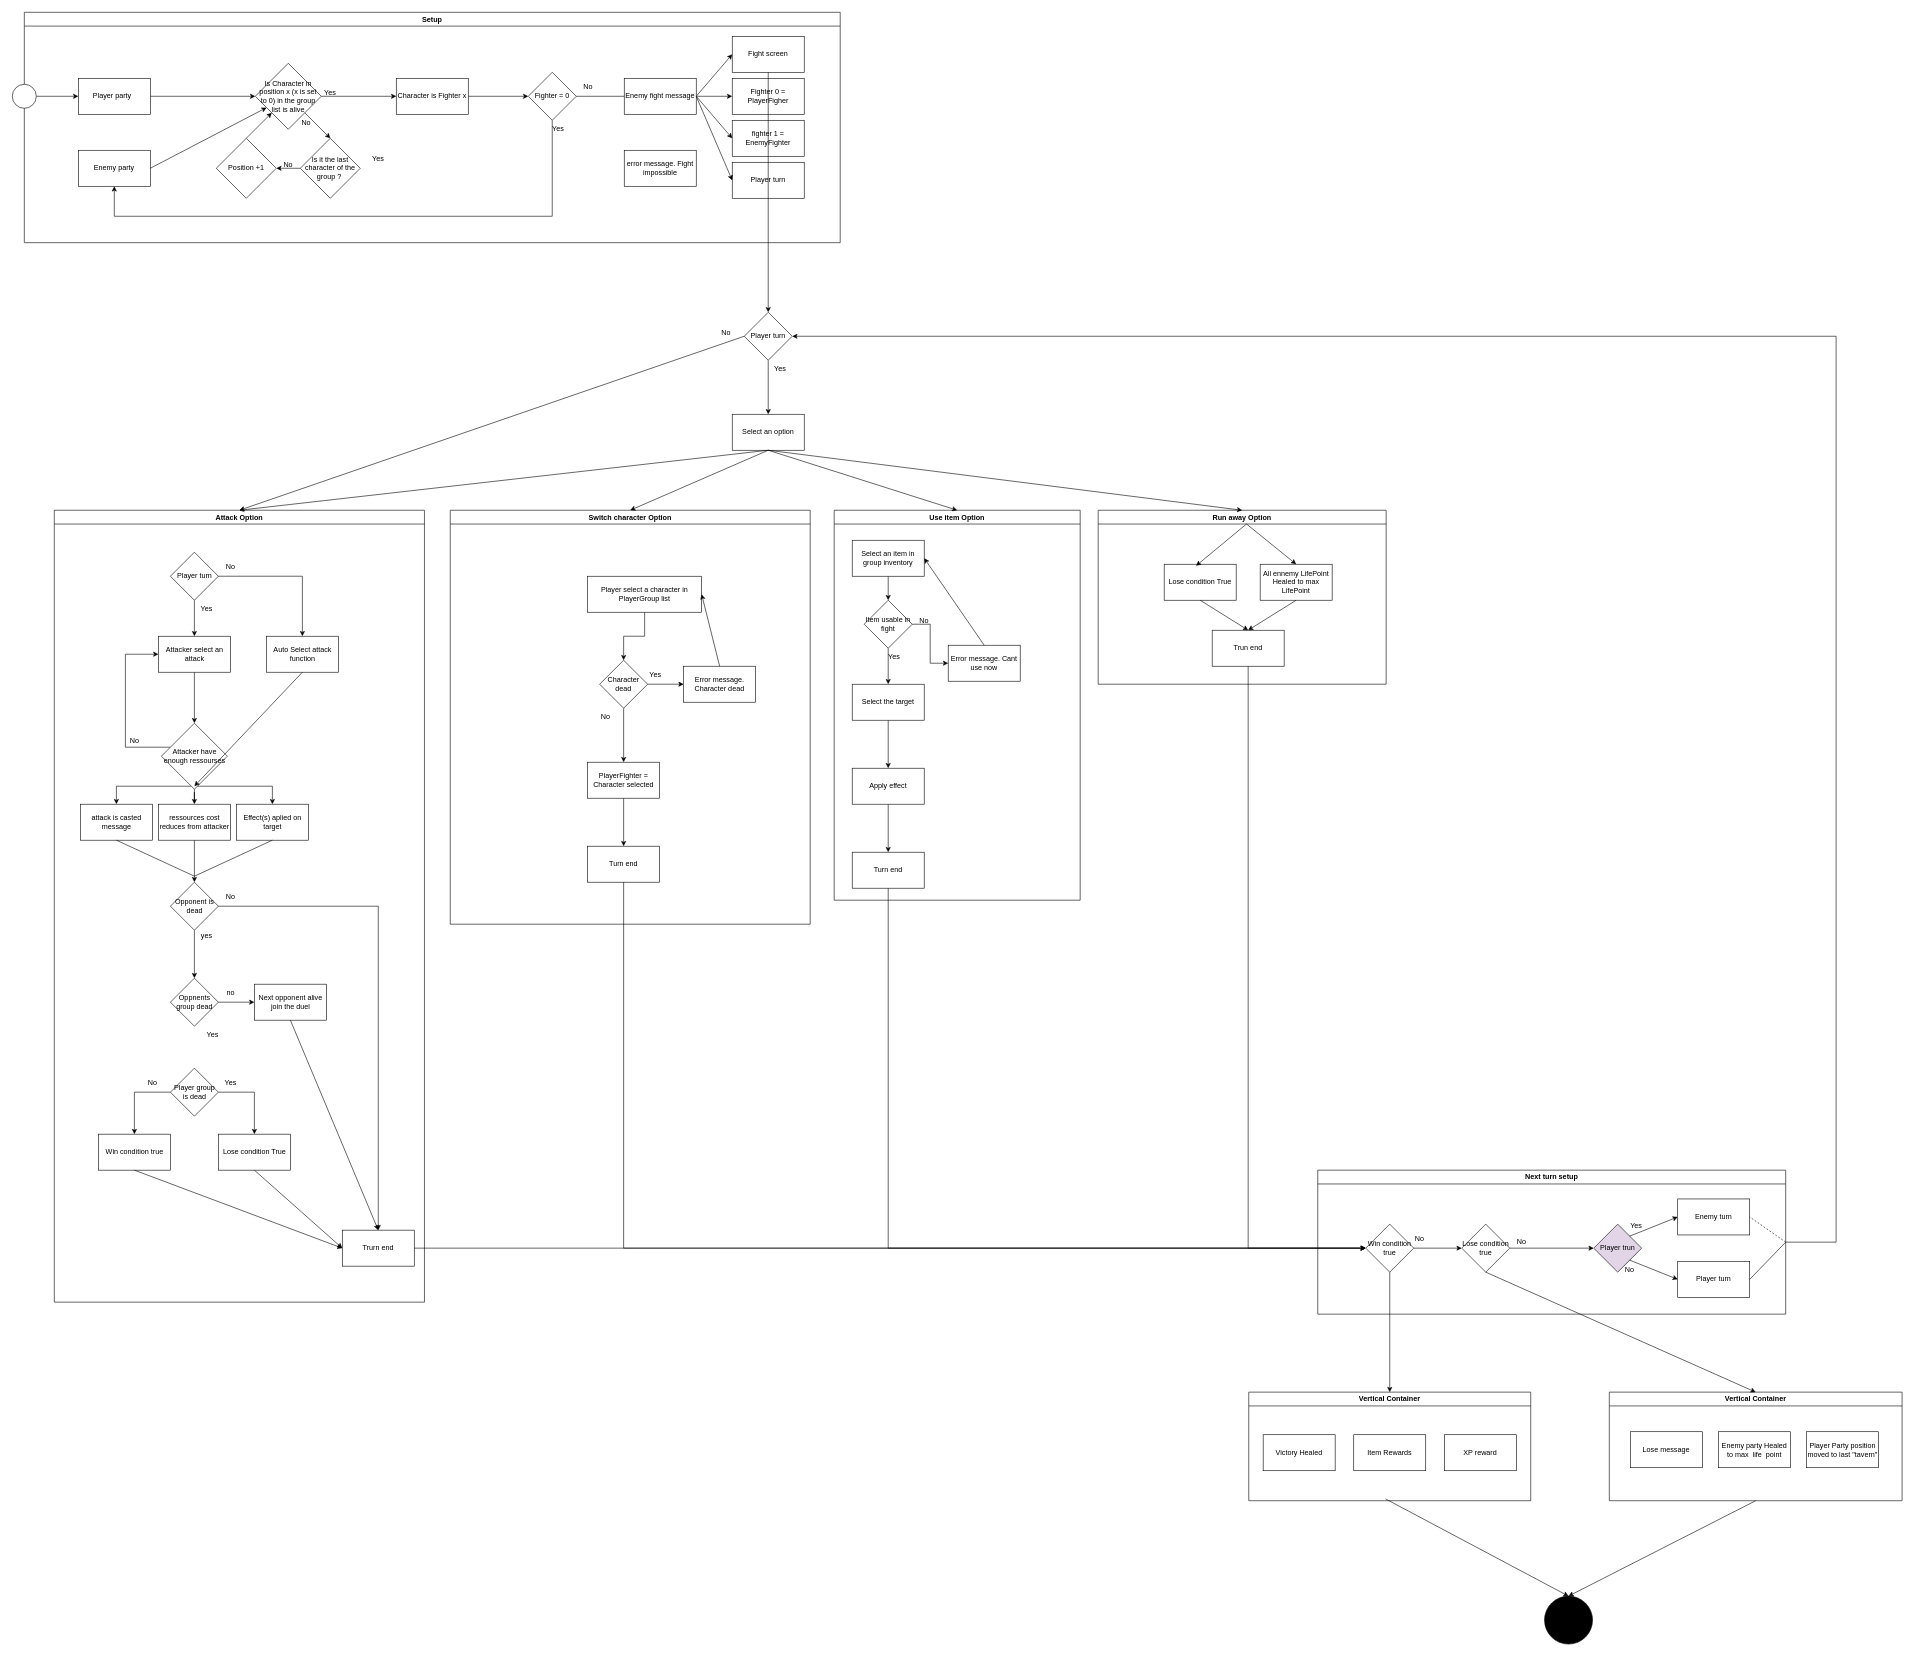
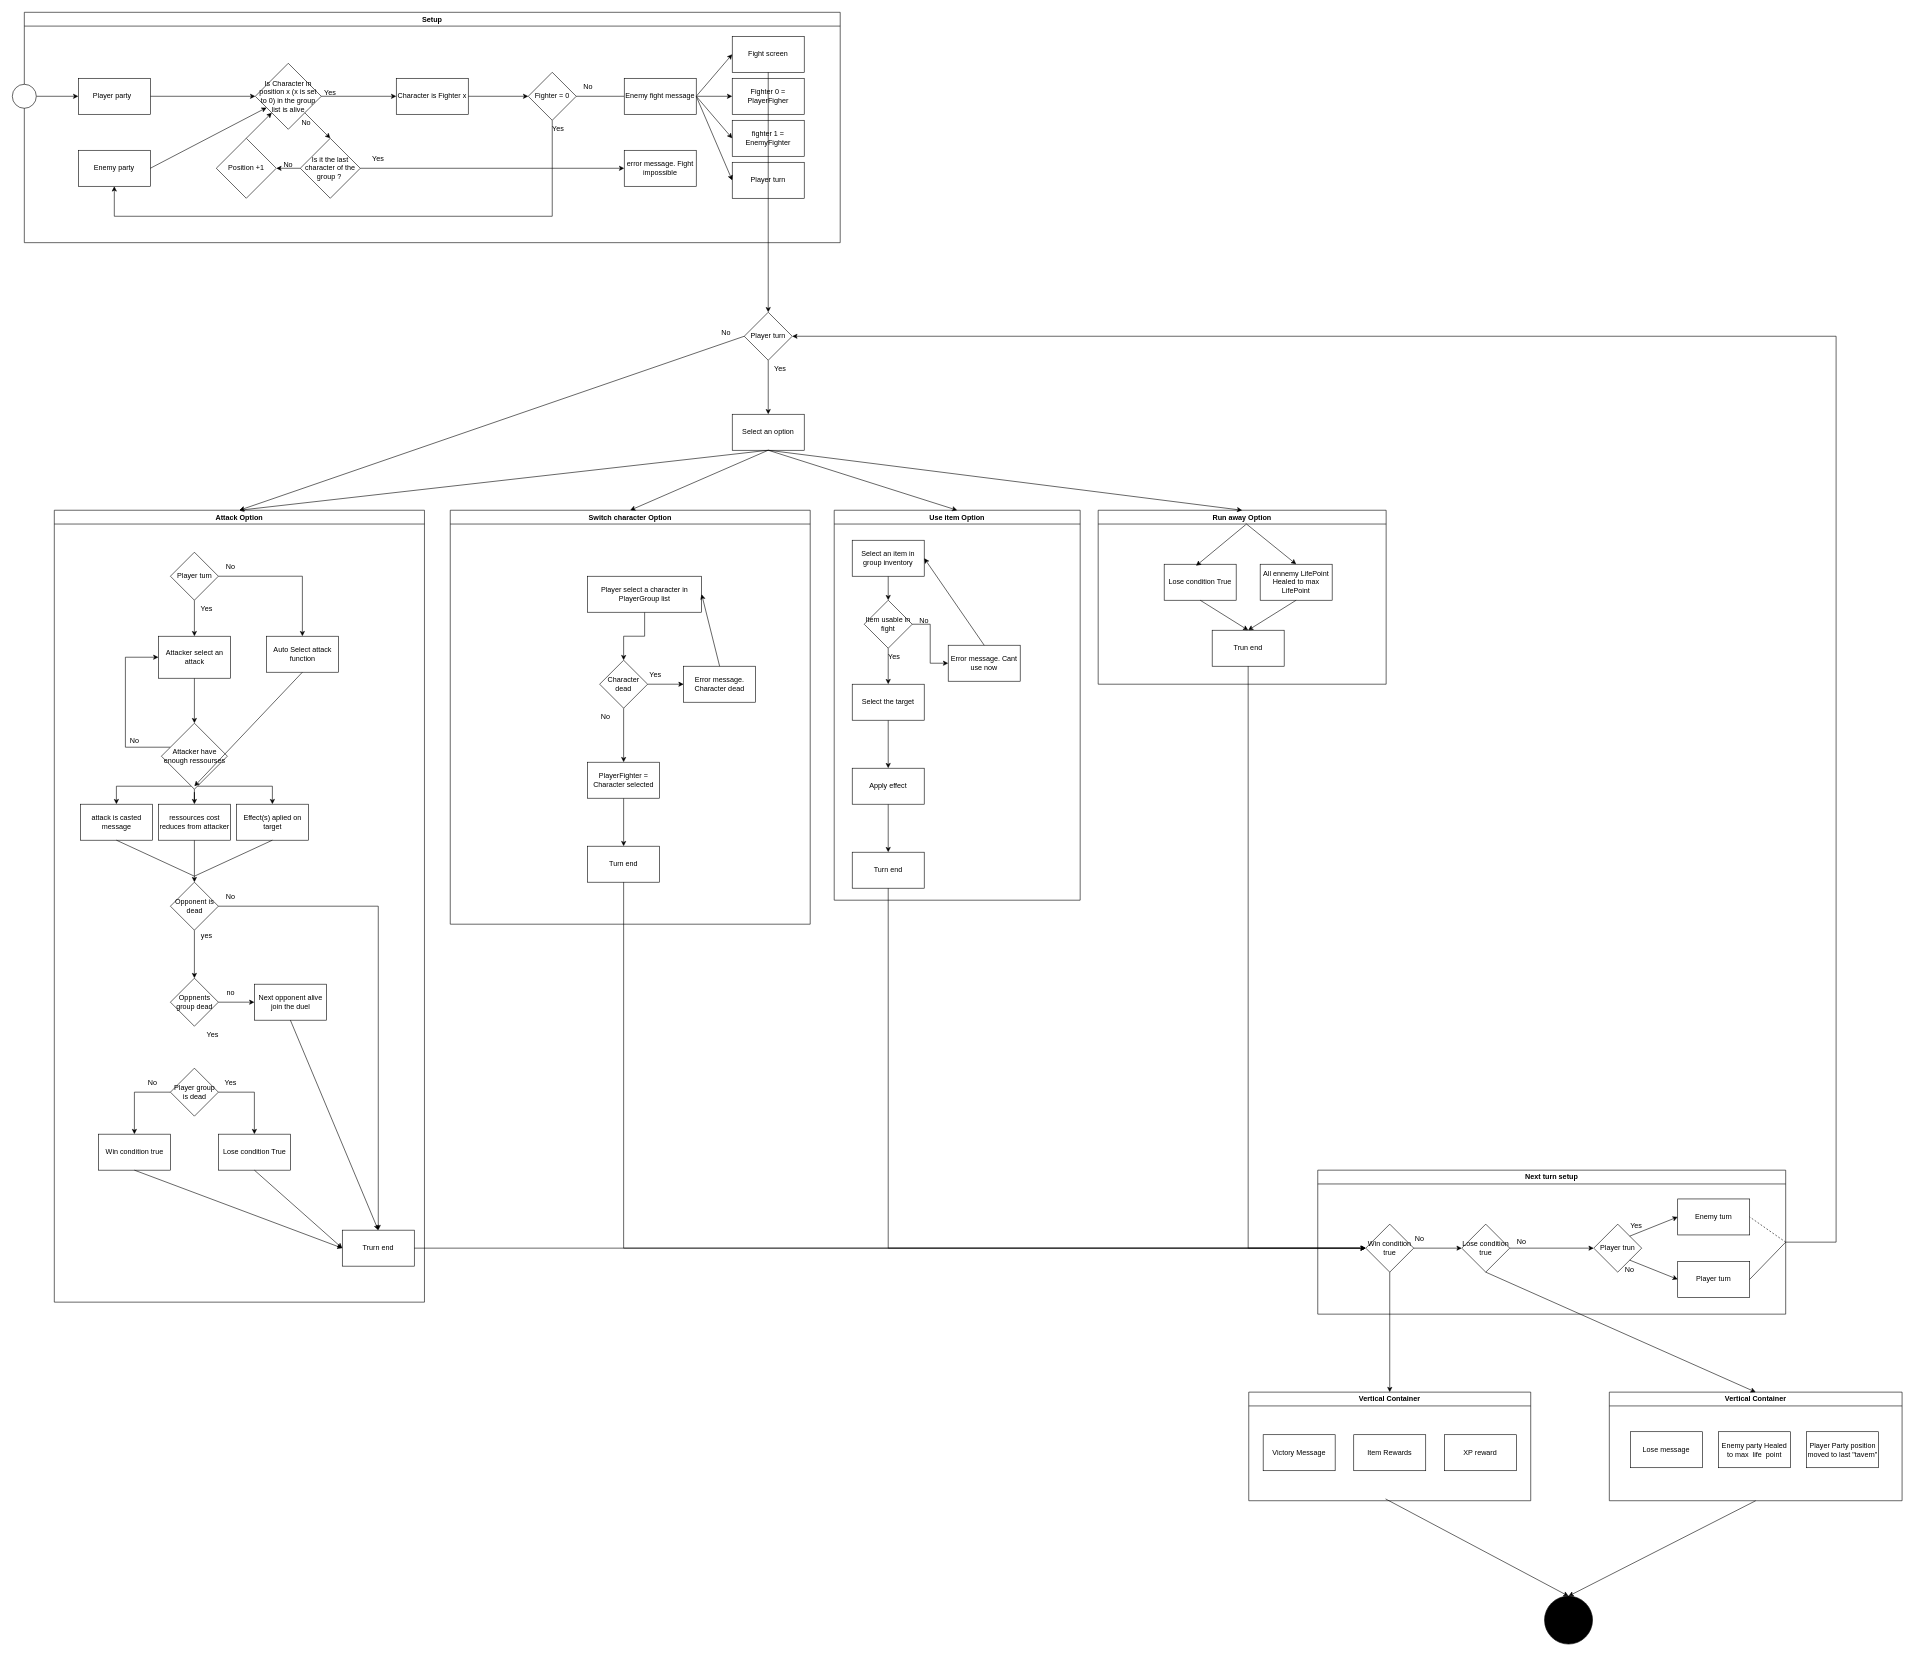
none -> (618, 168)
(194, 654) -> (194, 657)
(1618, 1248) -> (1618, 1248)
(1299, 1453) -> (1299, 1453)
